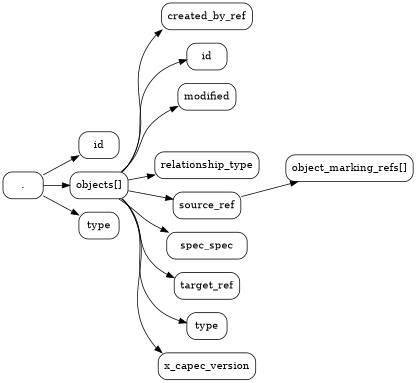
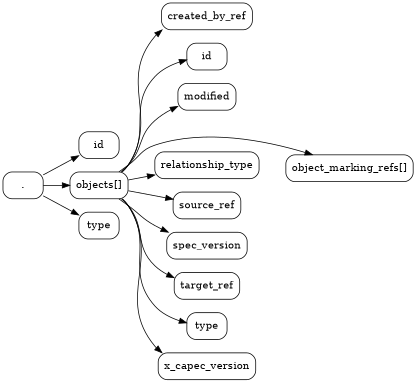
(266, 190) -> (208, 137)
(207, 246) -> (207, 246)
